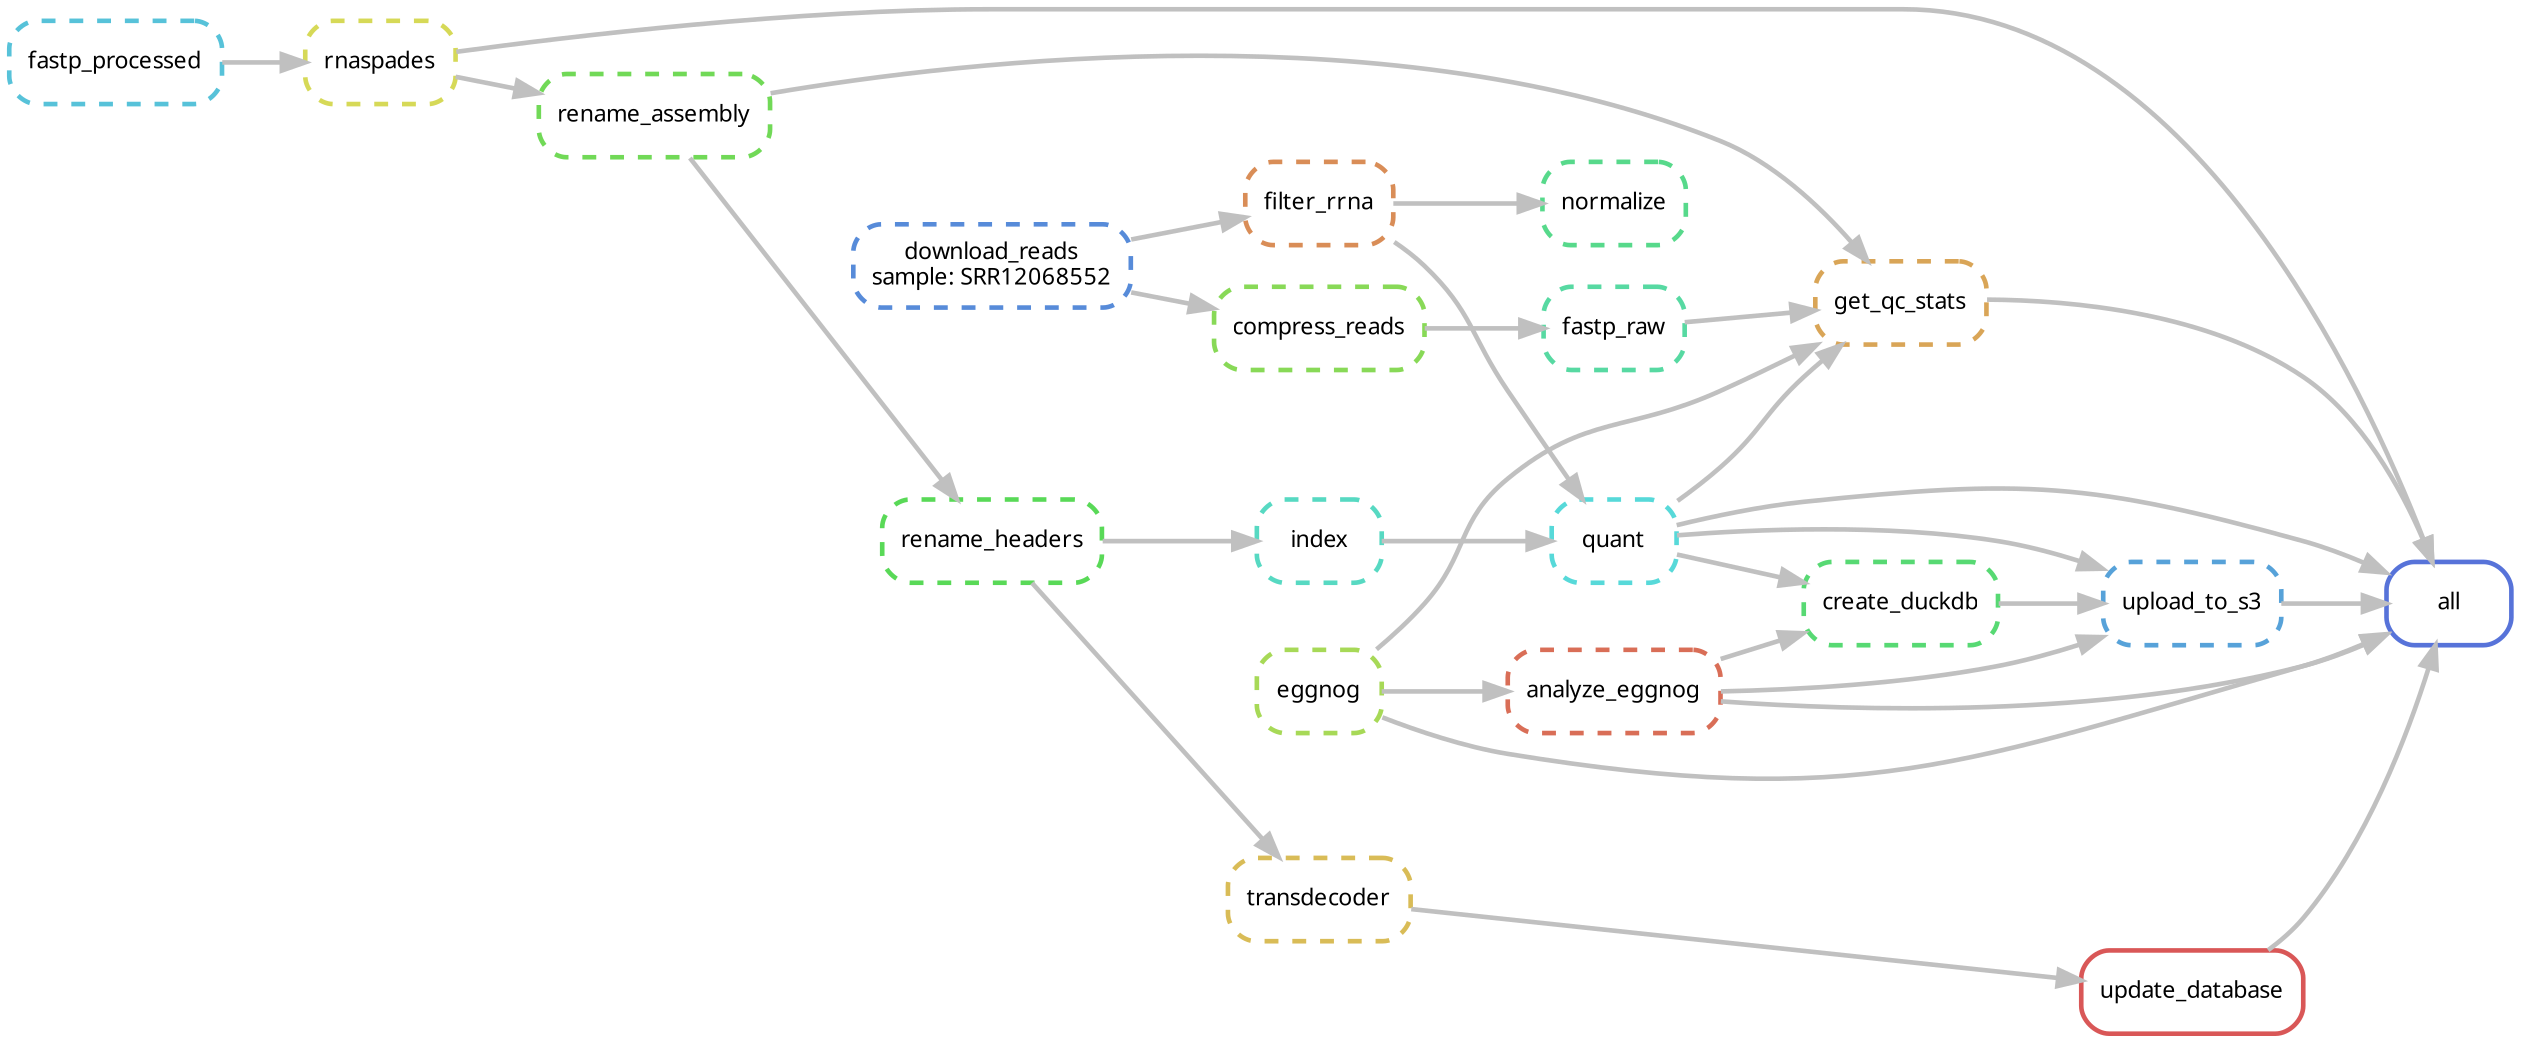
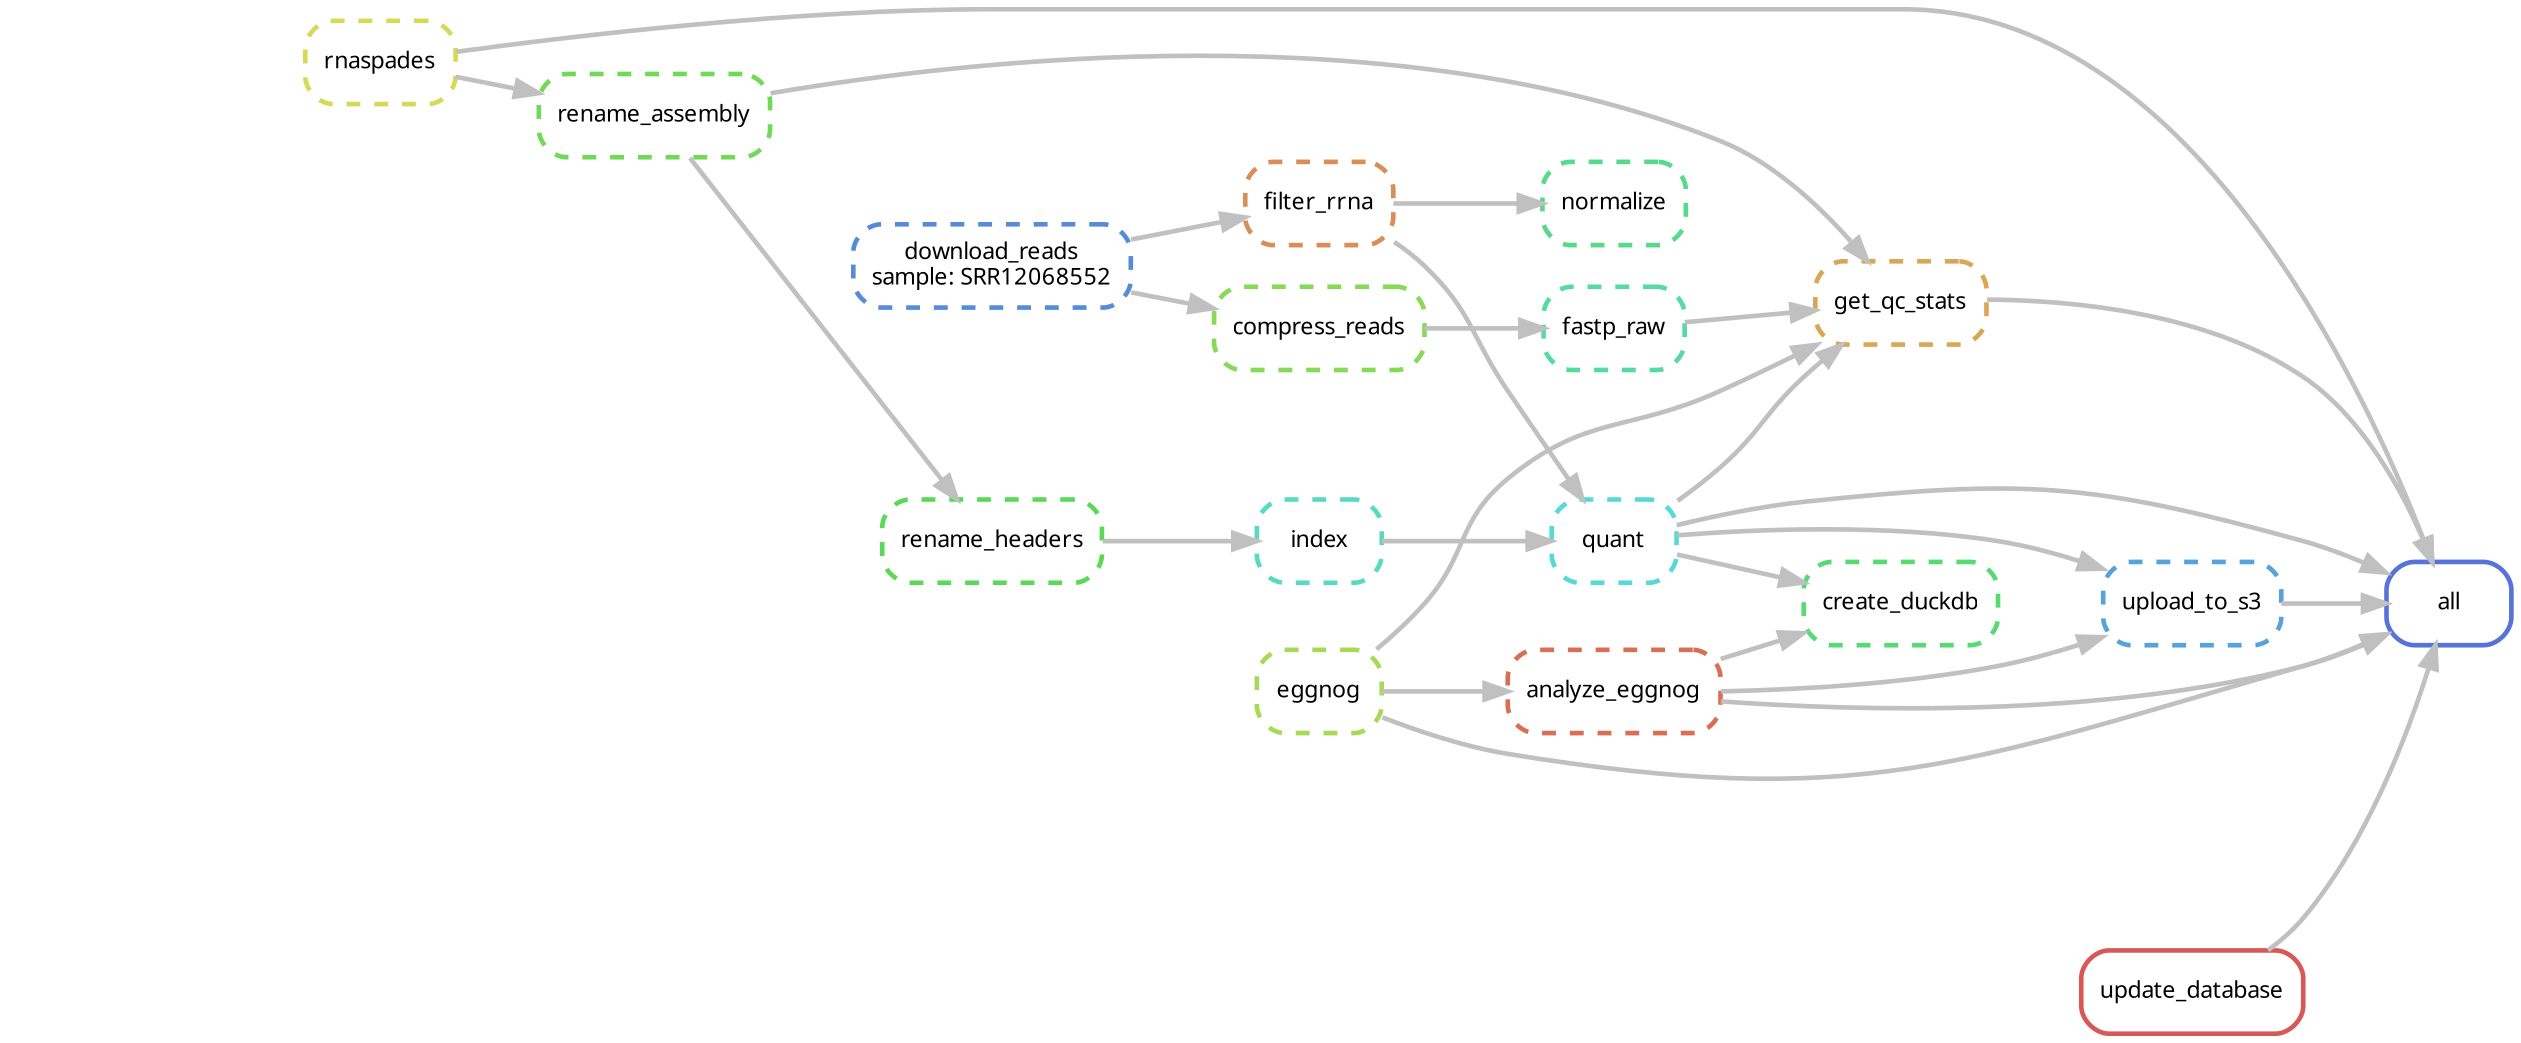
(116, 62) -> none
(2039, 604) -> none
(1319, 900) -> none
